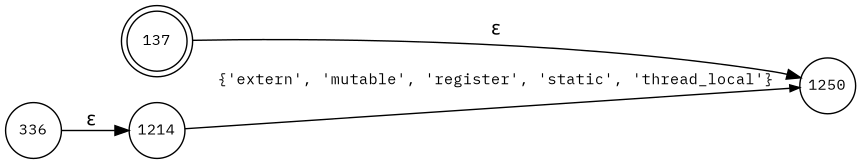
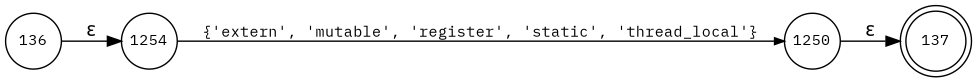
(491, 45) -> (863, 41)
(34, 131) -> (34, 41)
(157, 131) -> (149, 41)
